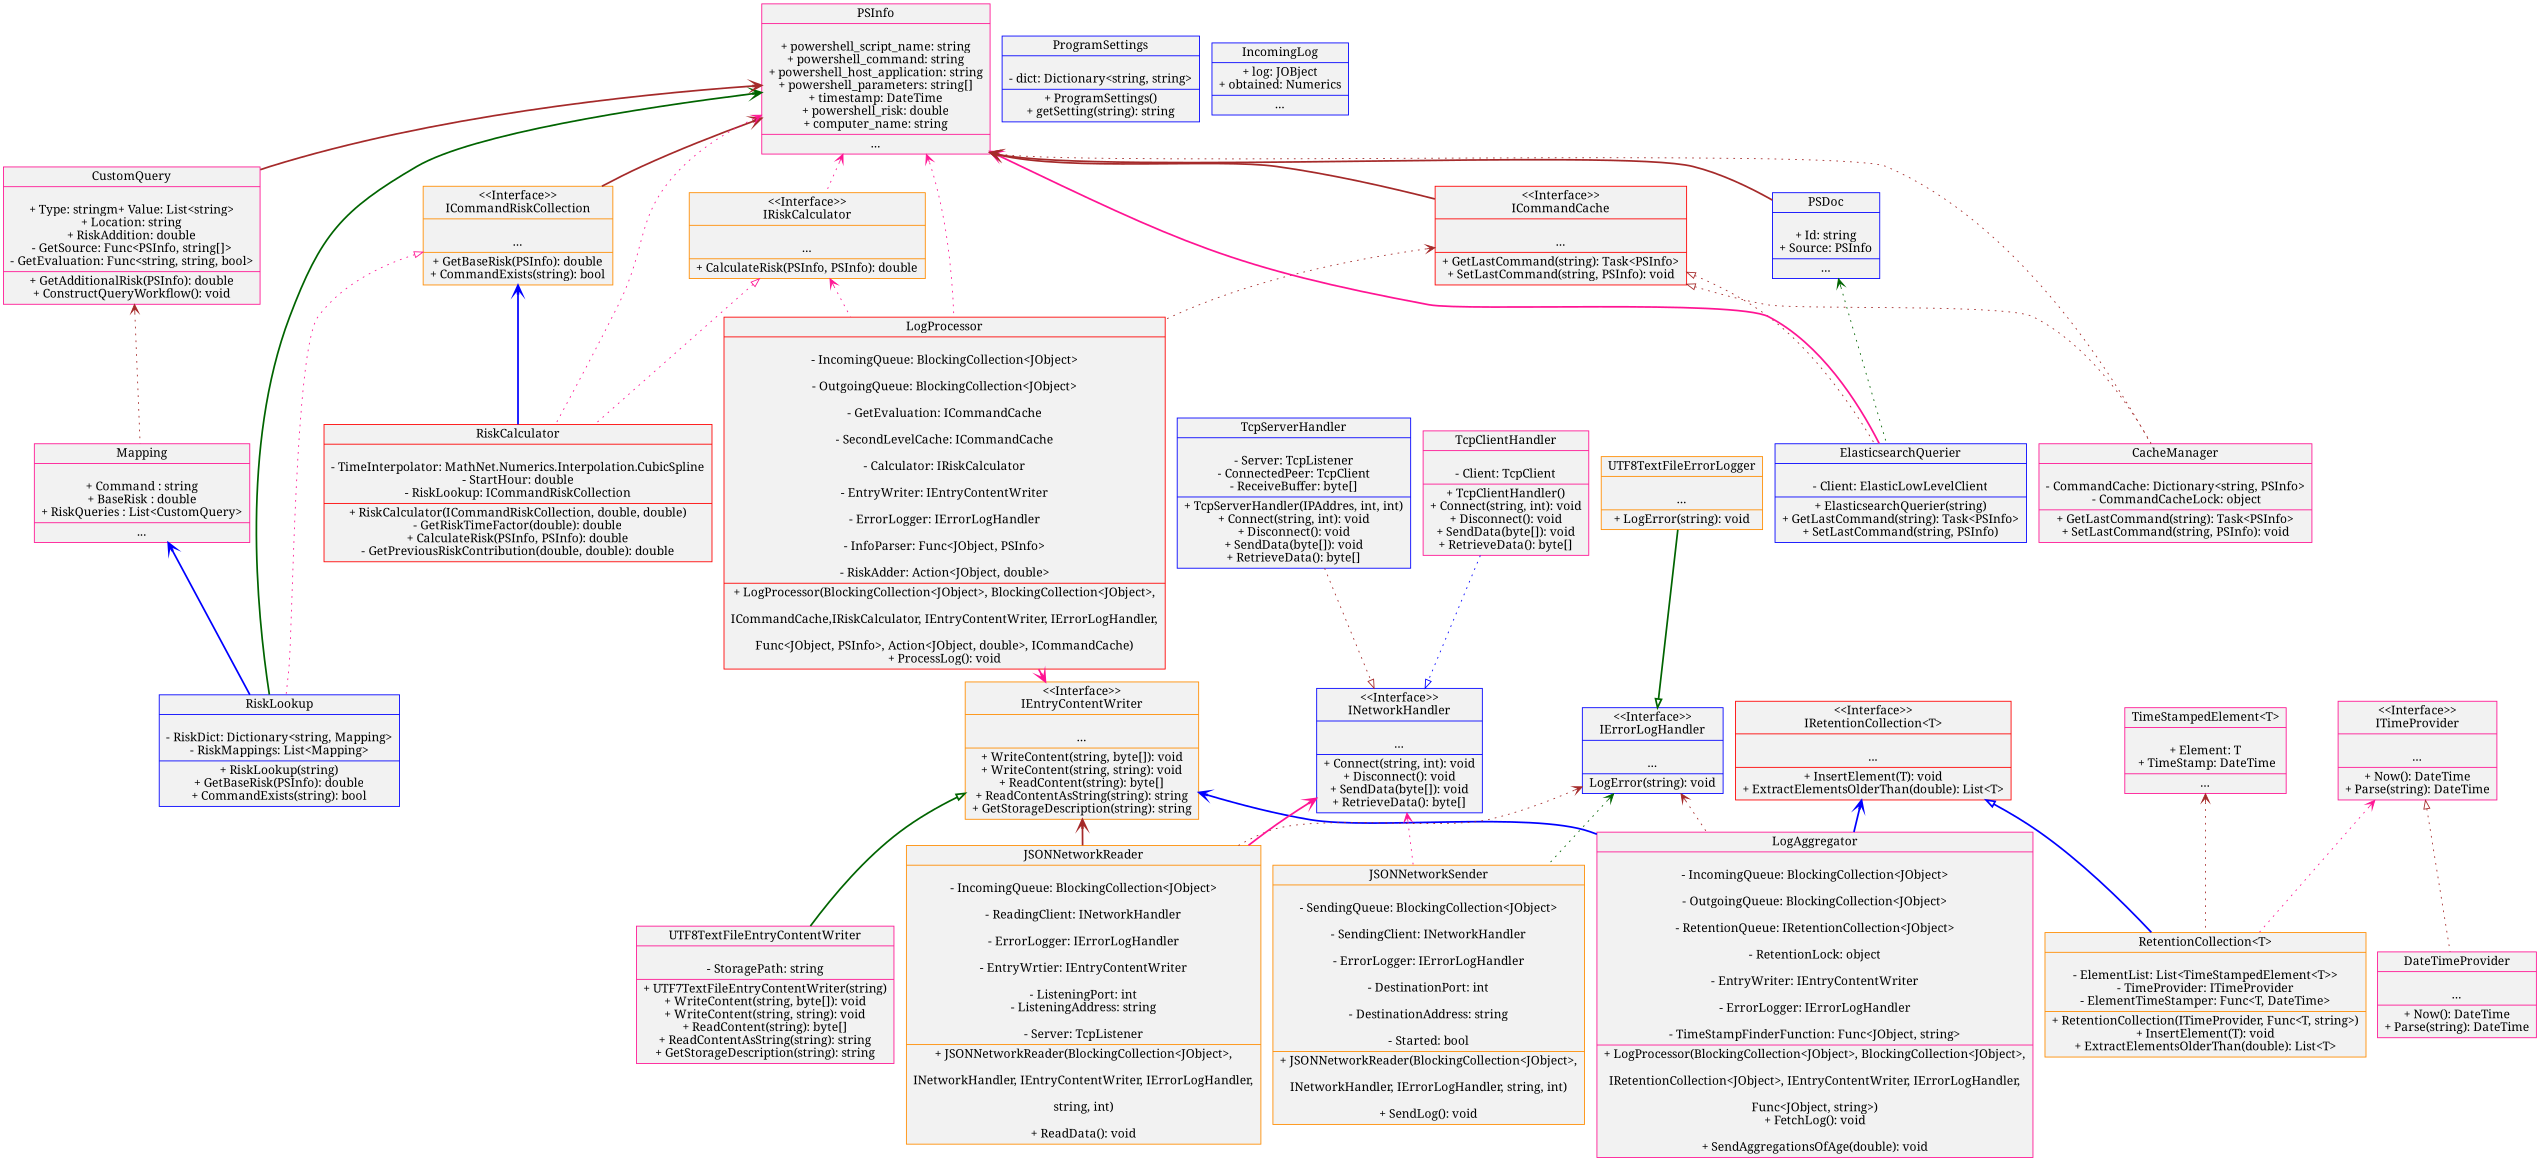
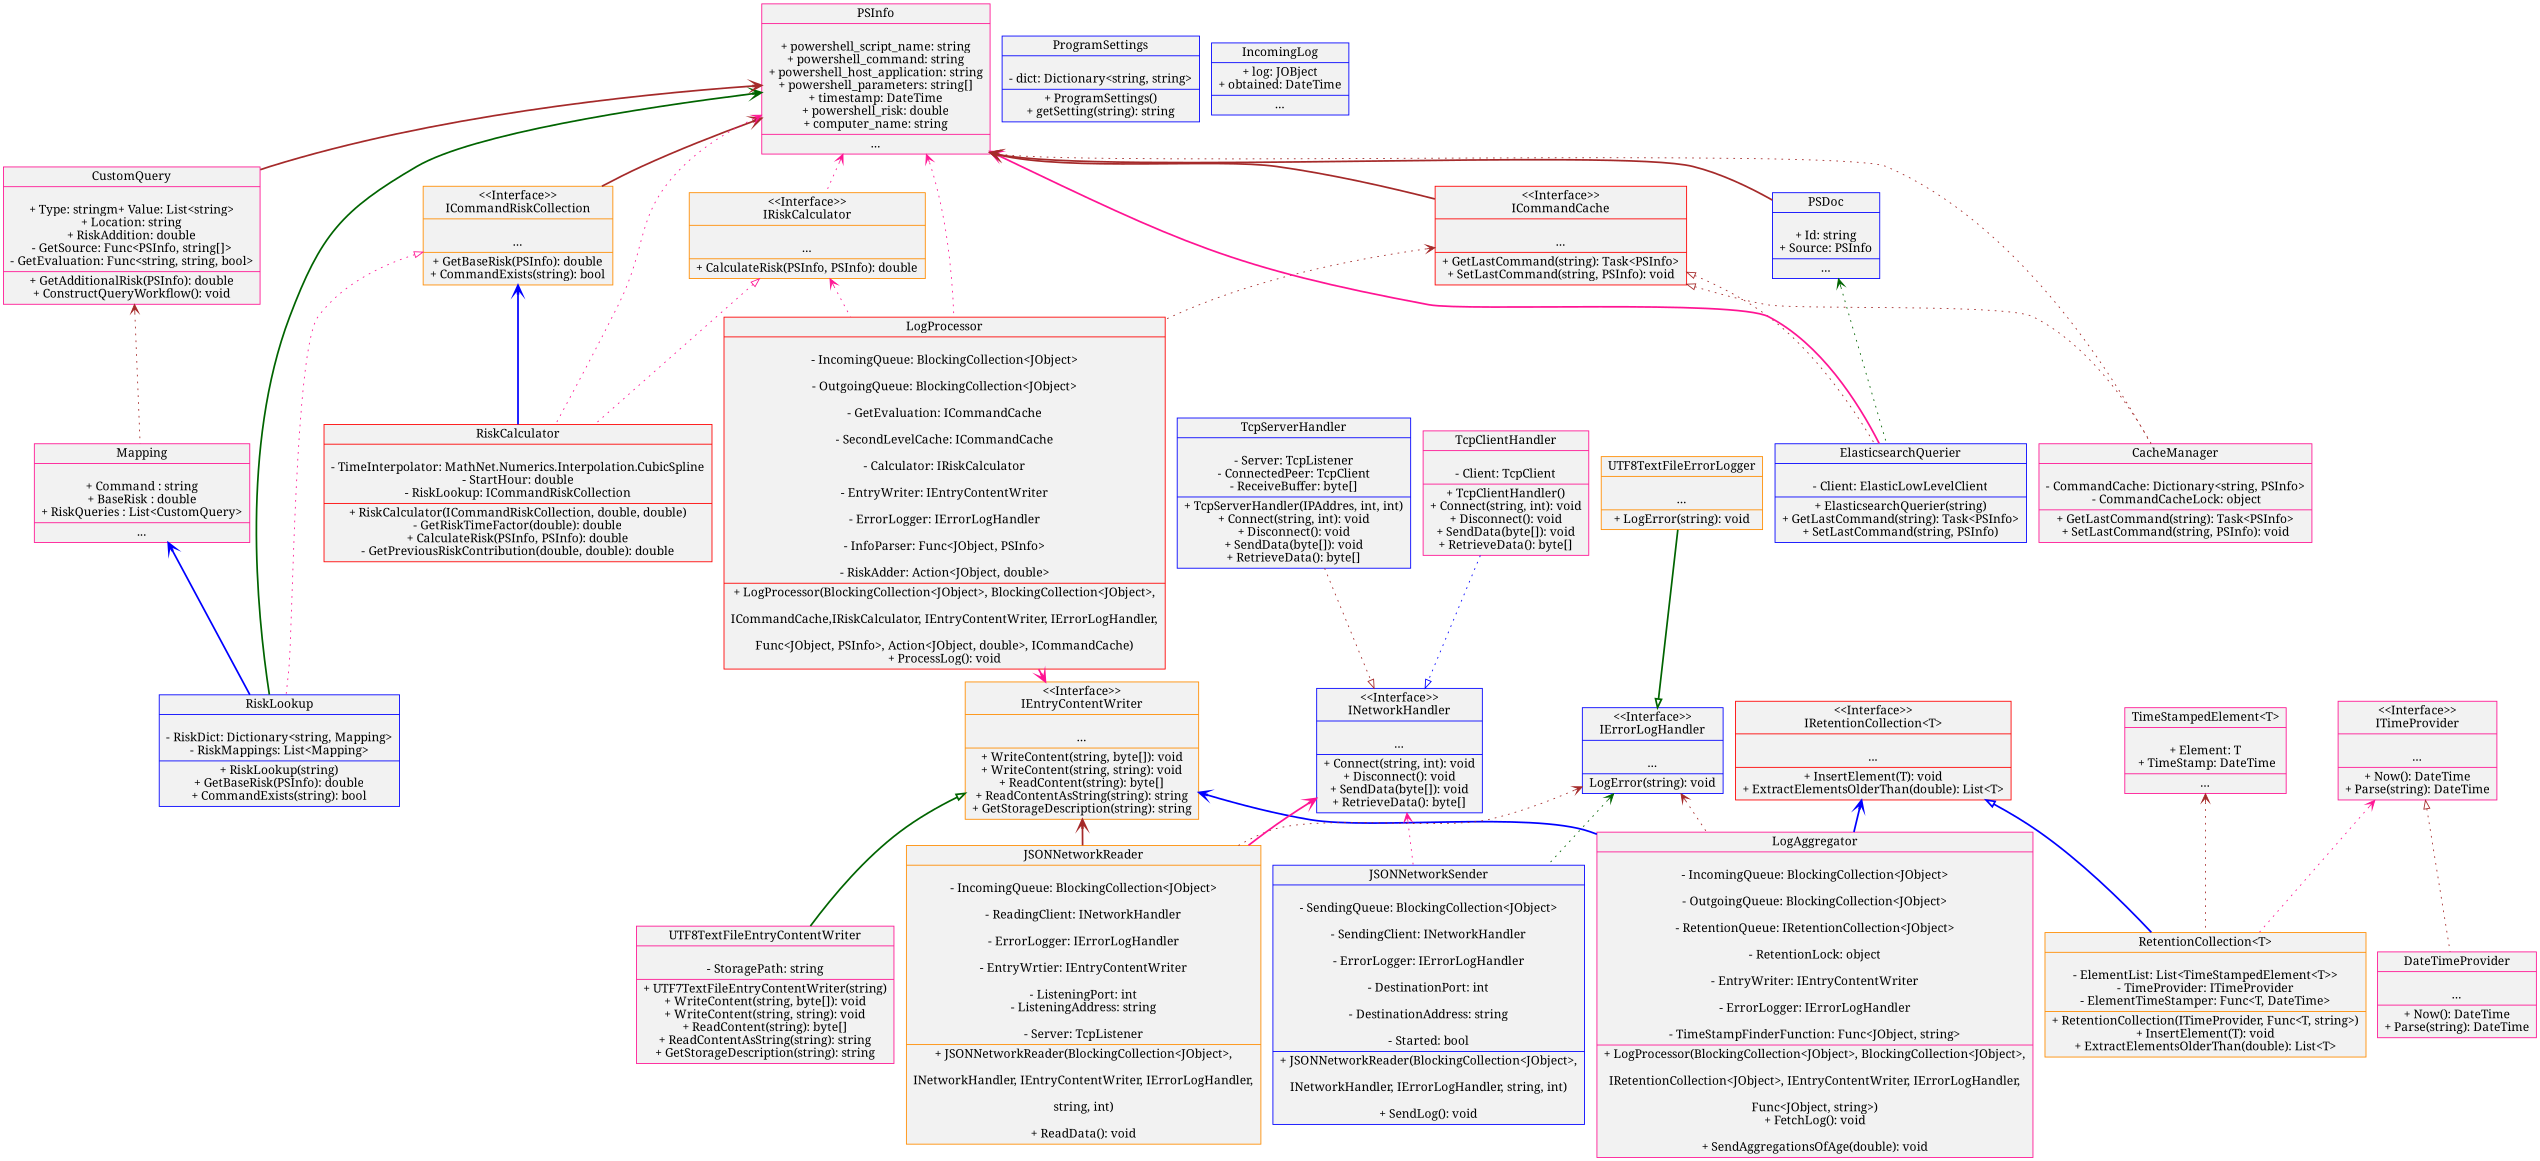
(1280, 85) -> (1280, 85)
(1429, 995) -> (1429, 995)
